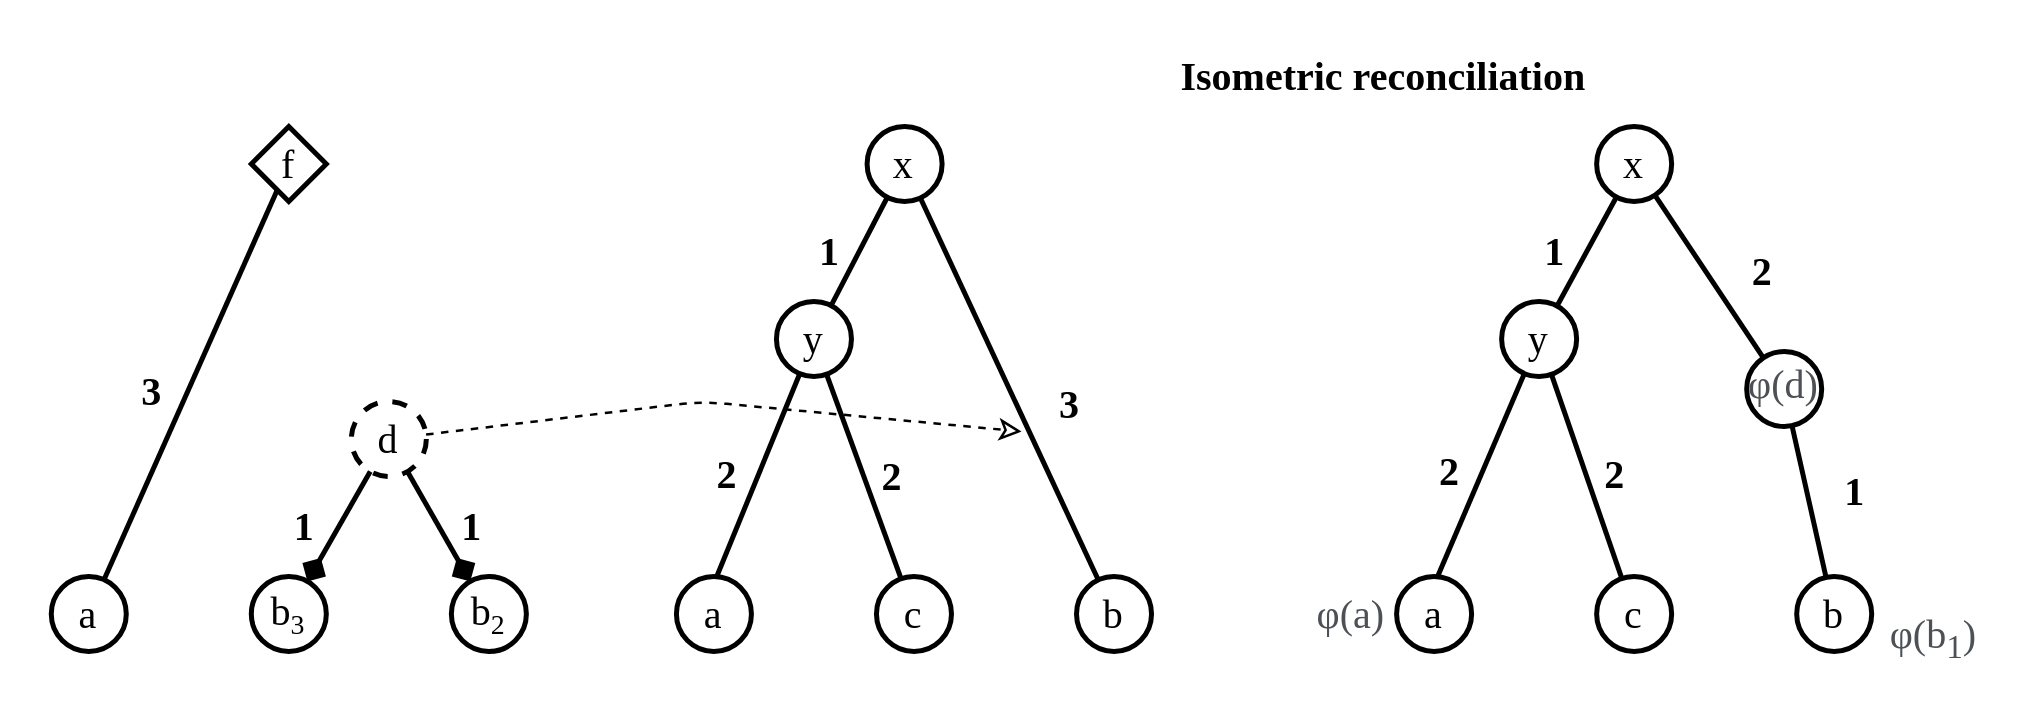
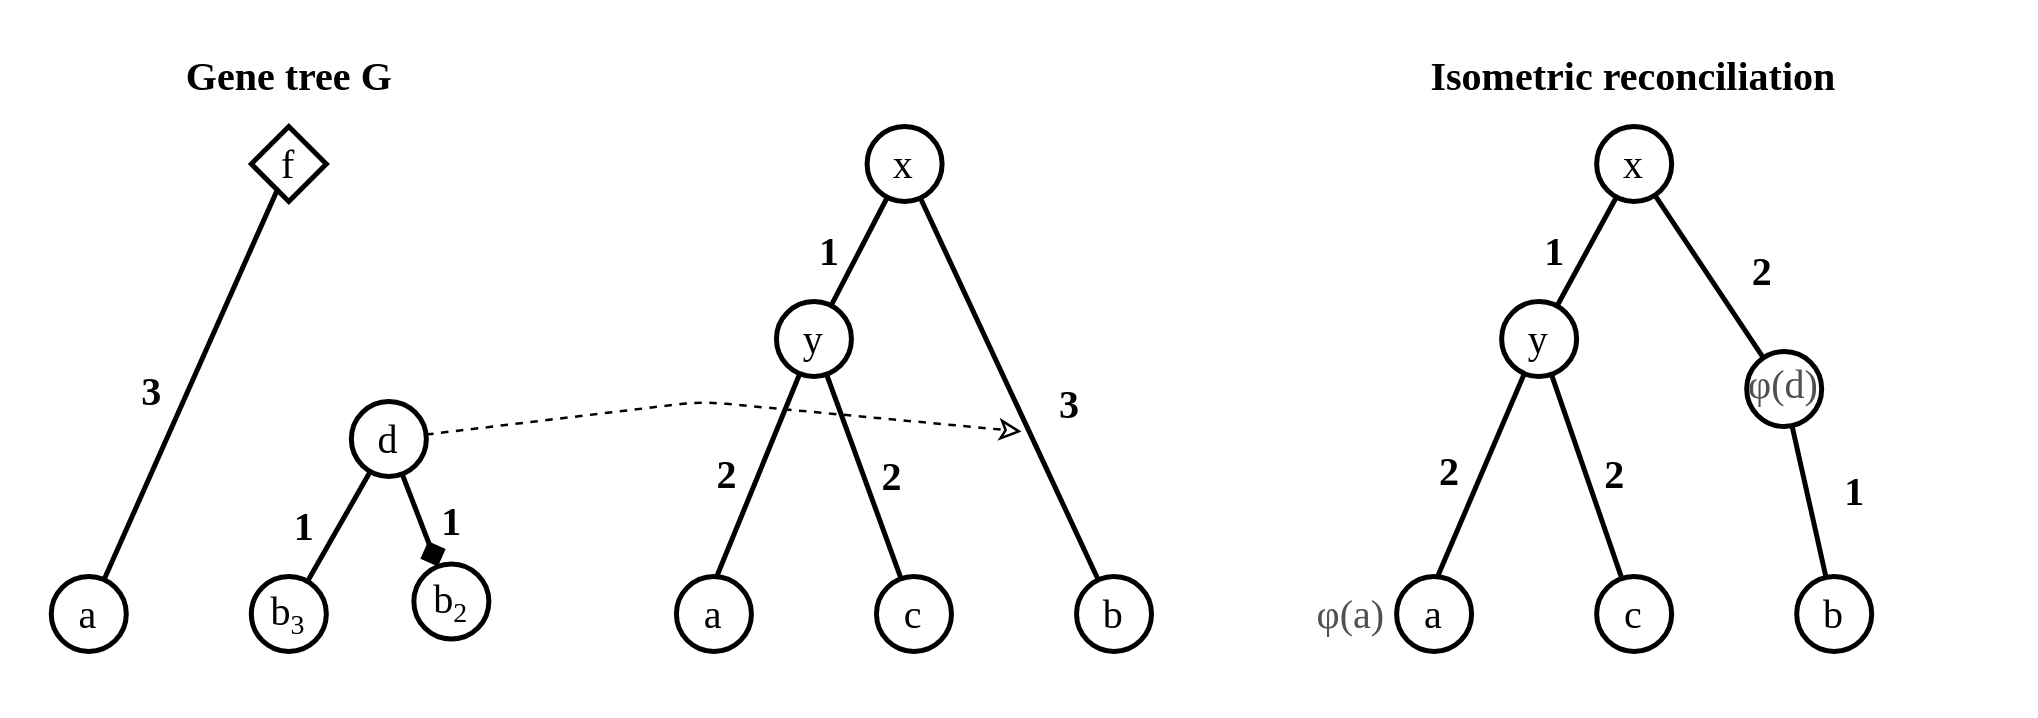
none -> (289, 76)
(1384, 76) -> (1634, 76)
(389, 439) -> (389, 439)
(320, 560) -> (314, 569)
(489, 614) -> (451, 601)
(1934, 639) -> none
